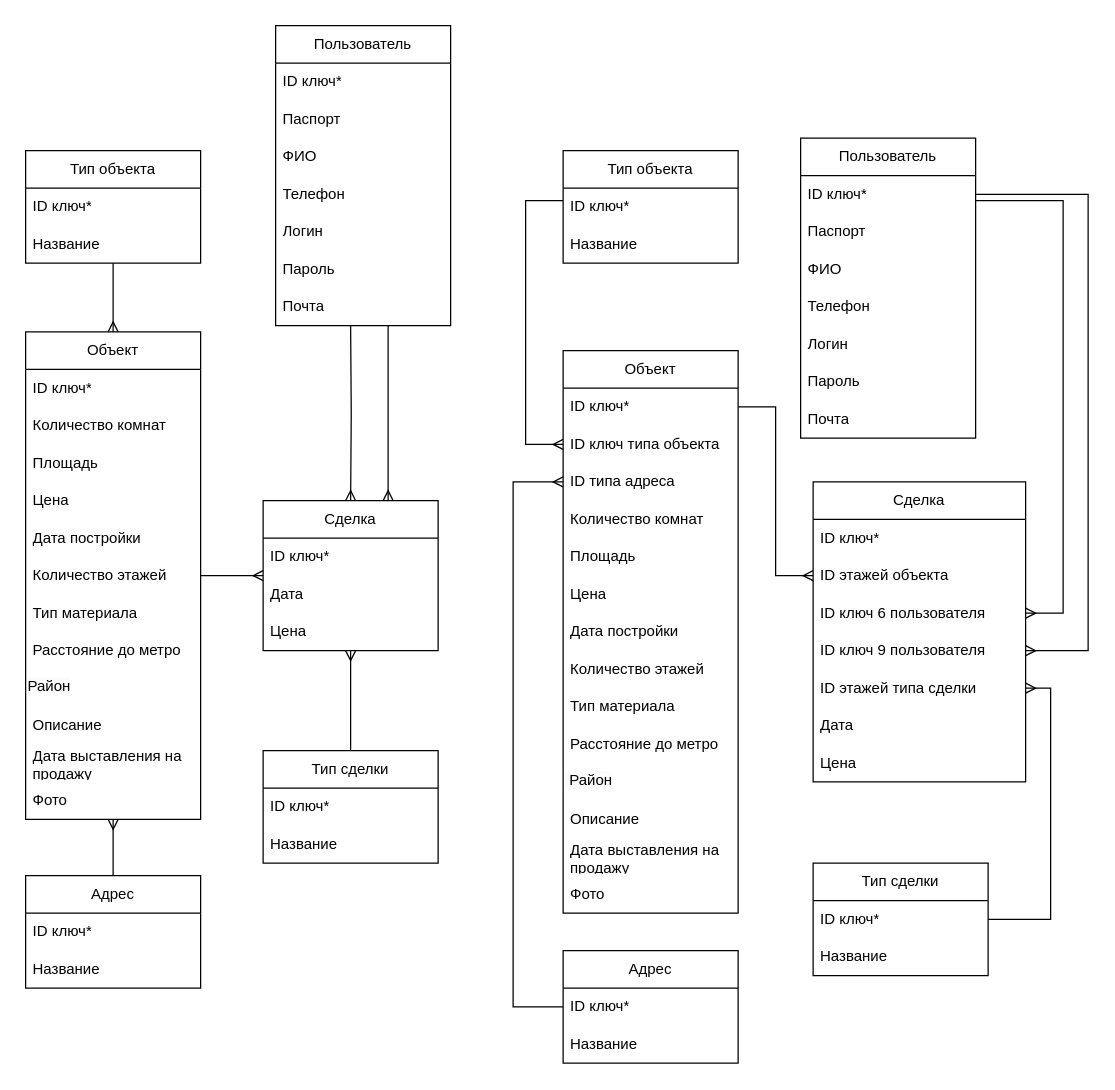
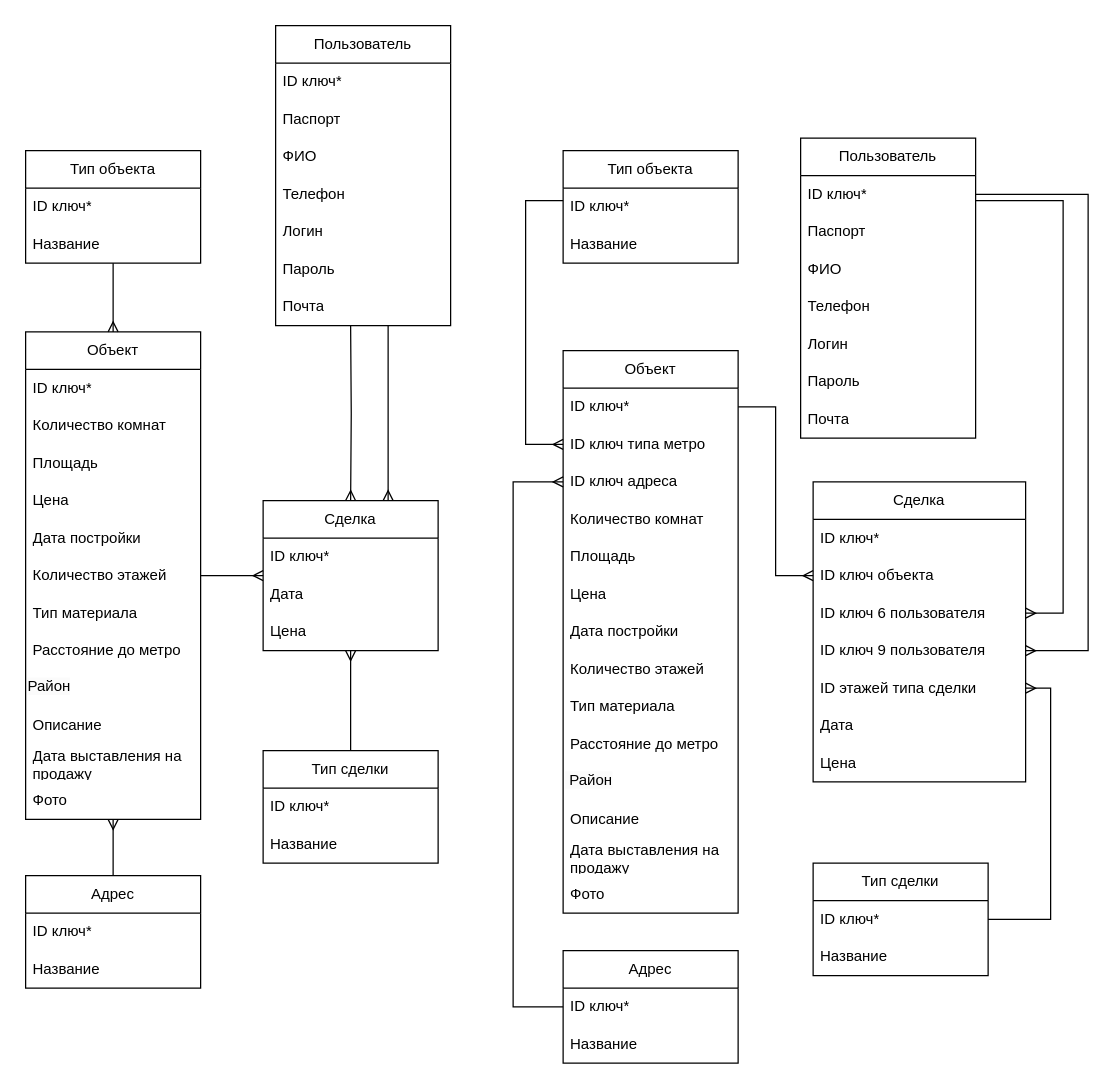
(649, 444) -> (640, 444)
(626, 482) -> (626, 482)
(888, 576) -> (880, 576)
